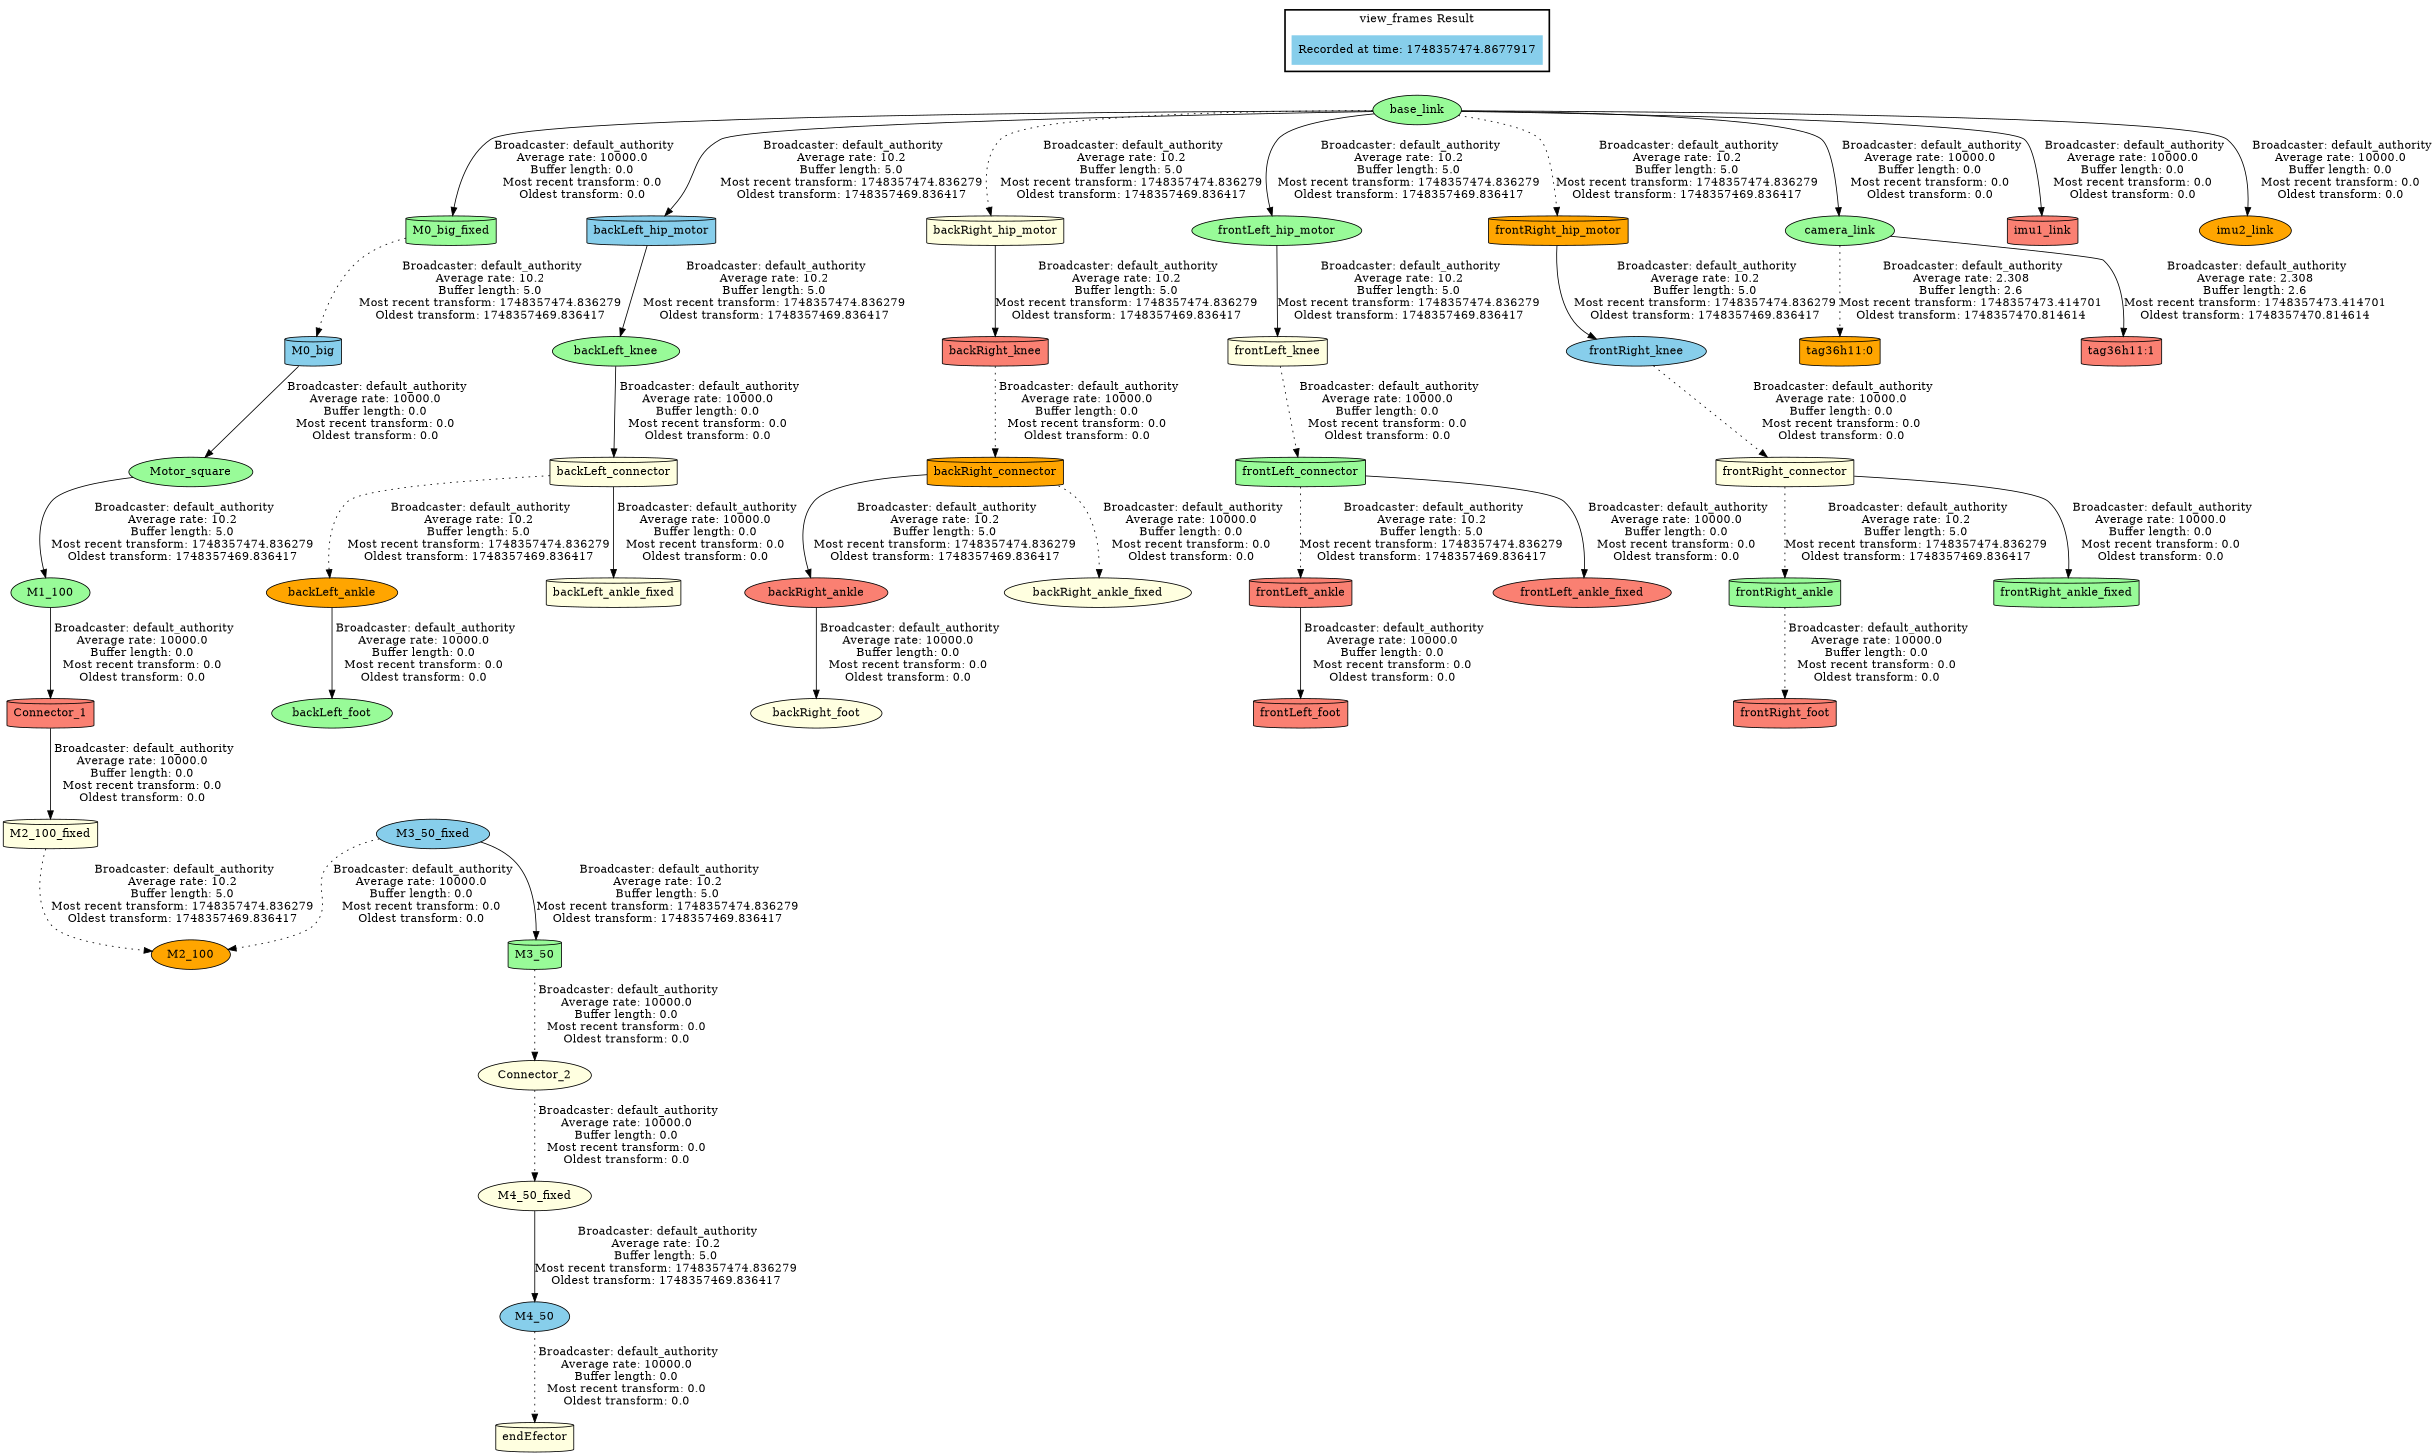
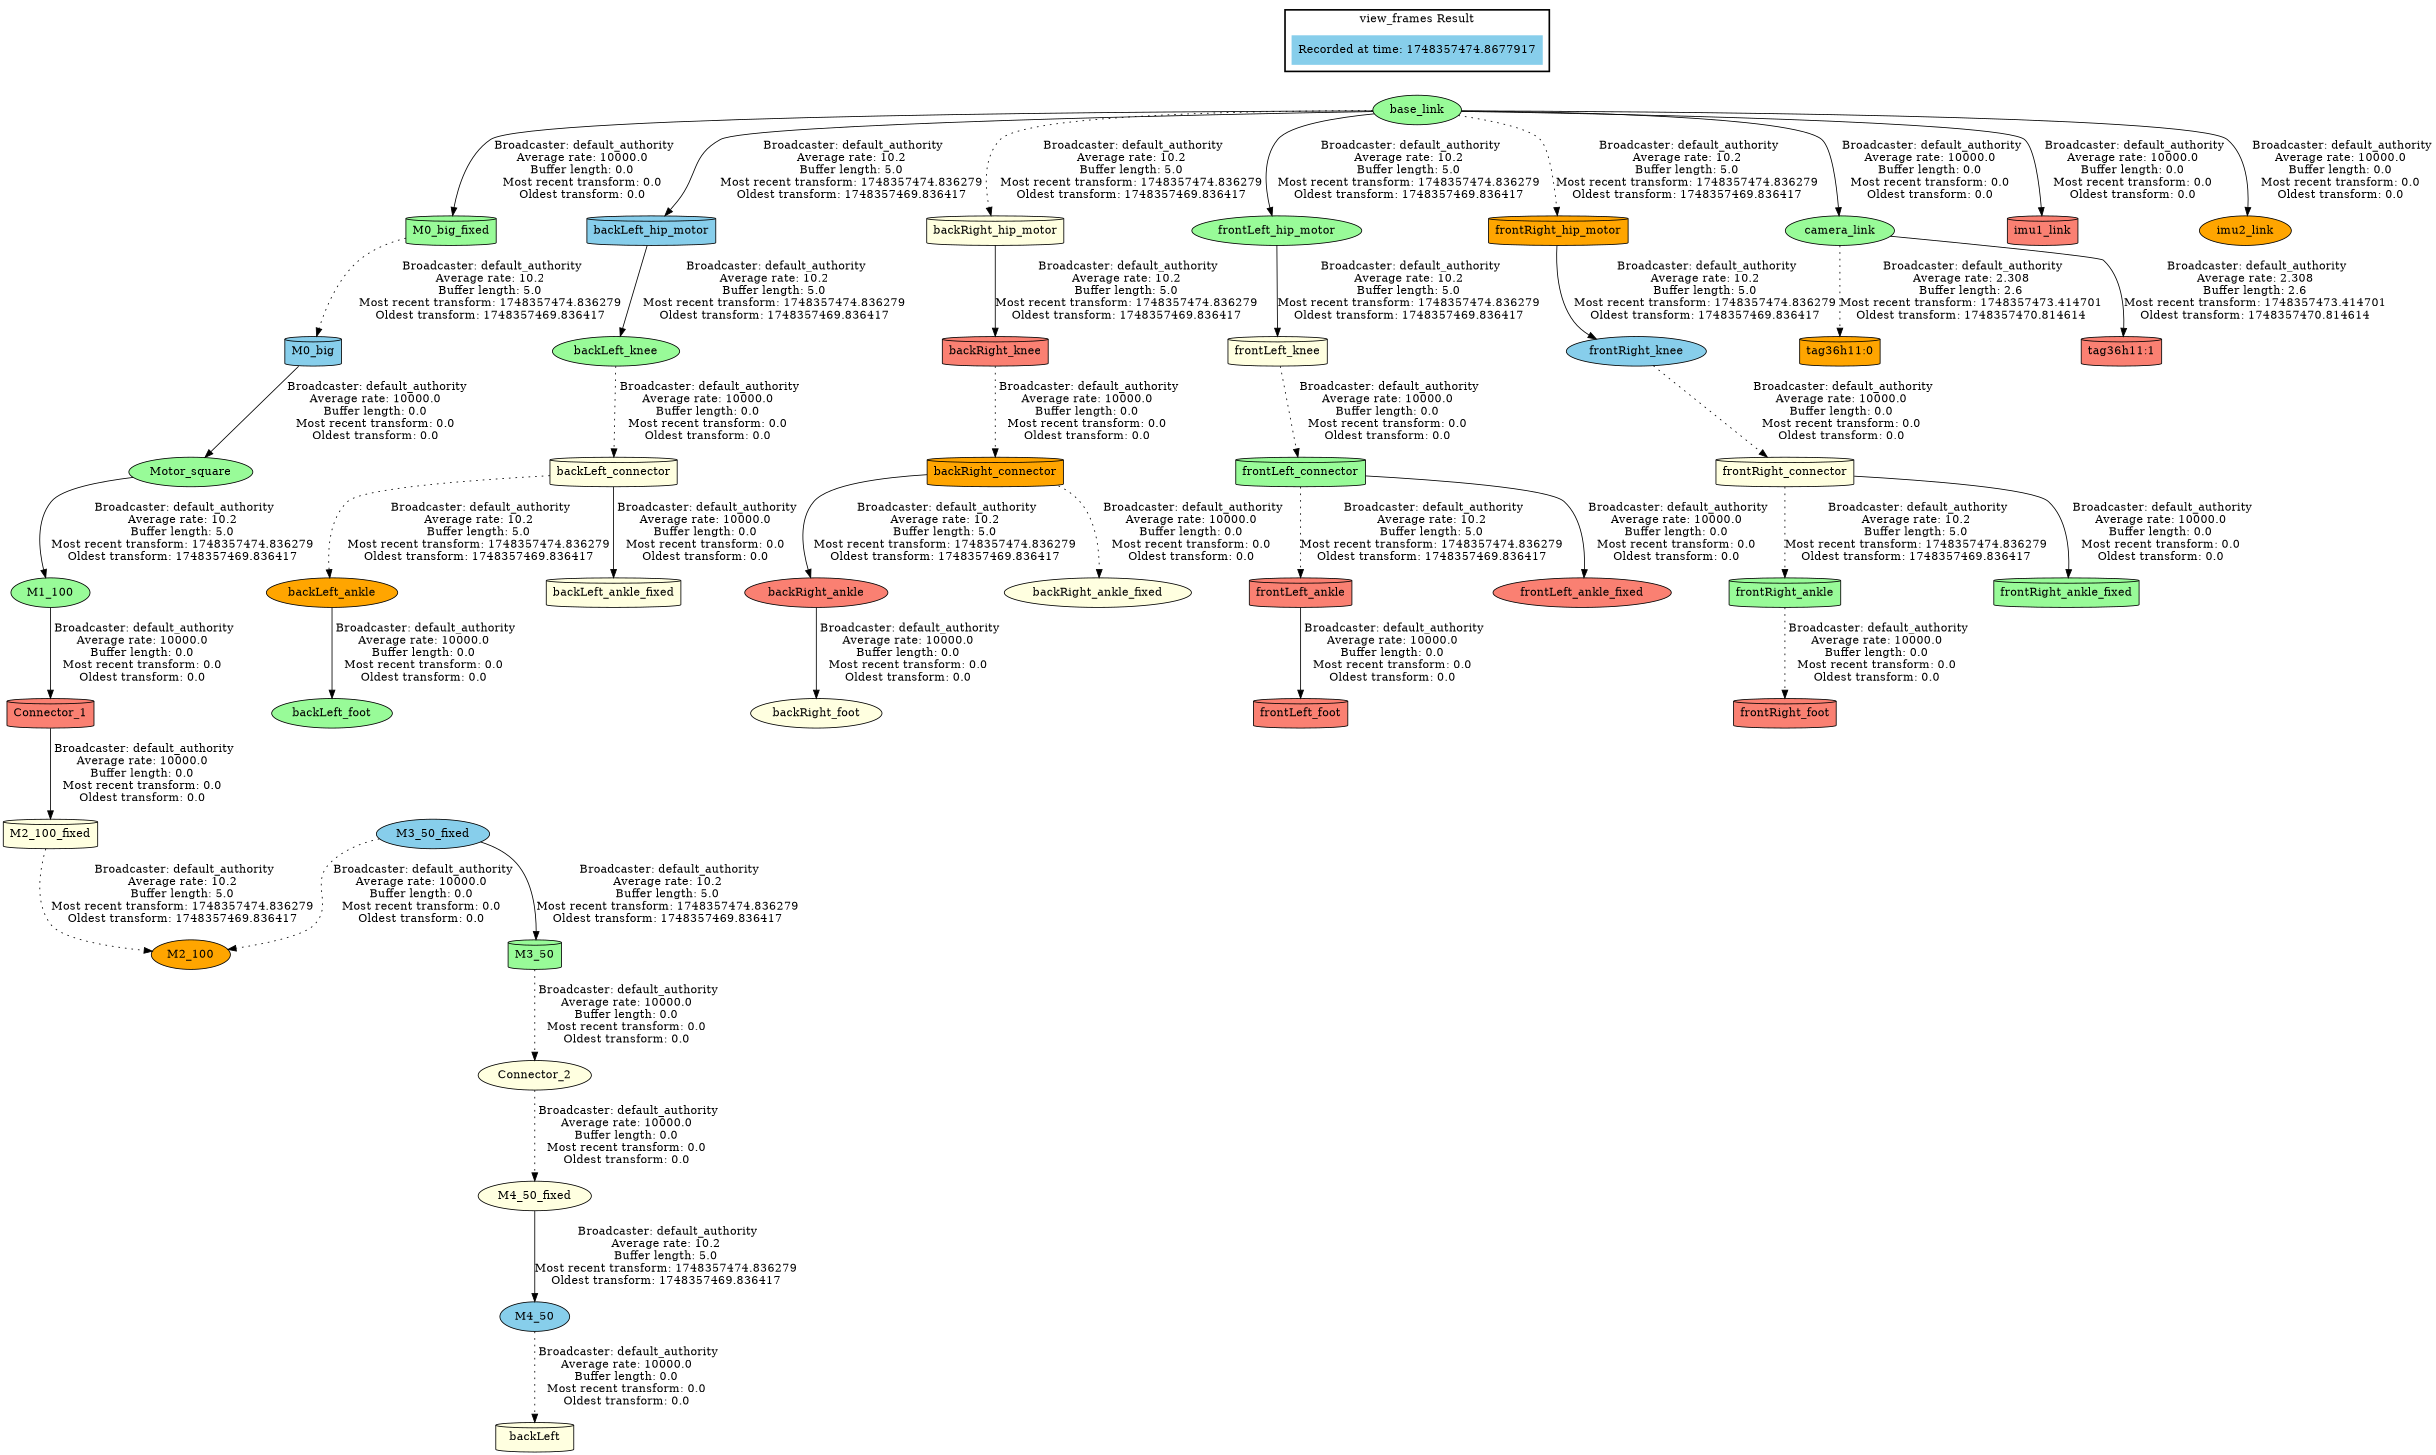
(615, 408) -> (615, 408)
(535, 1437) -> (535, 1437)
